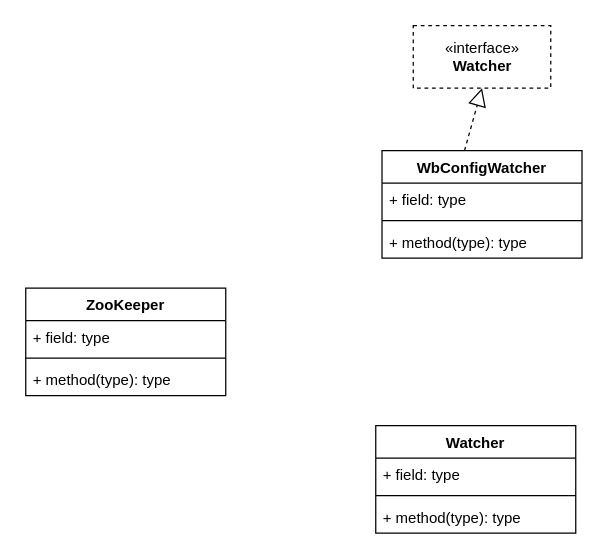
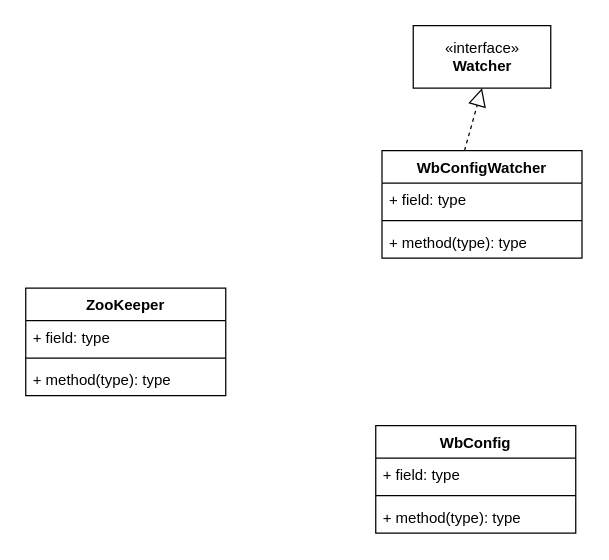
(482, 57) -> (482, 57)
(475, 443) -> (475, 443)
